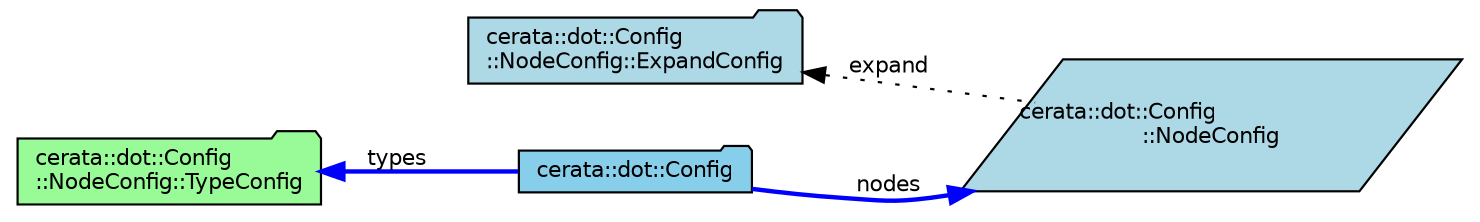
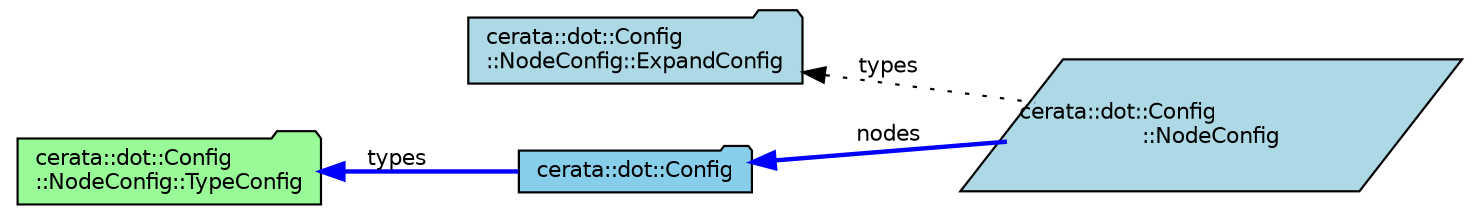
(886, 67) -> (886, 67)
(851, 198) -> (891, 151)
